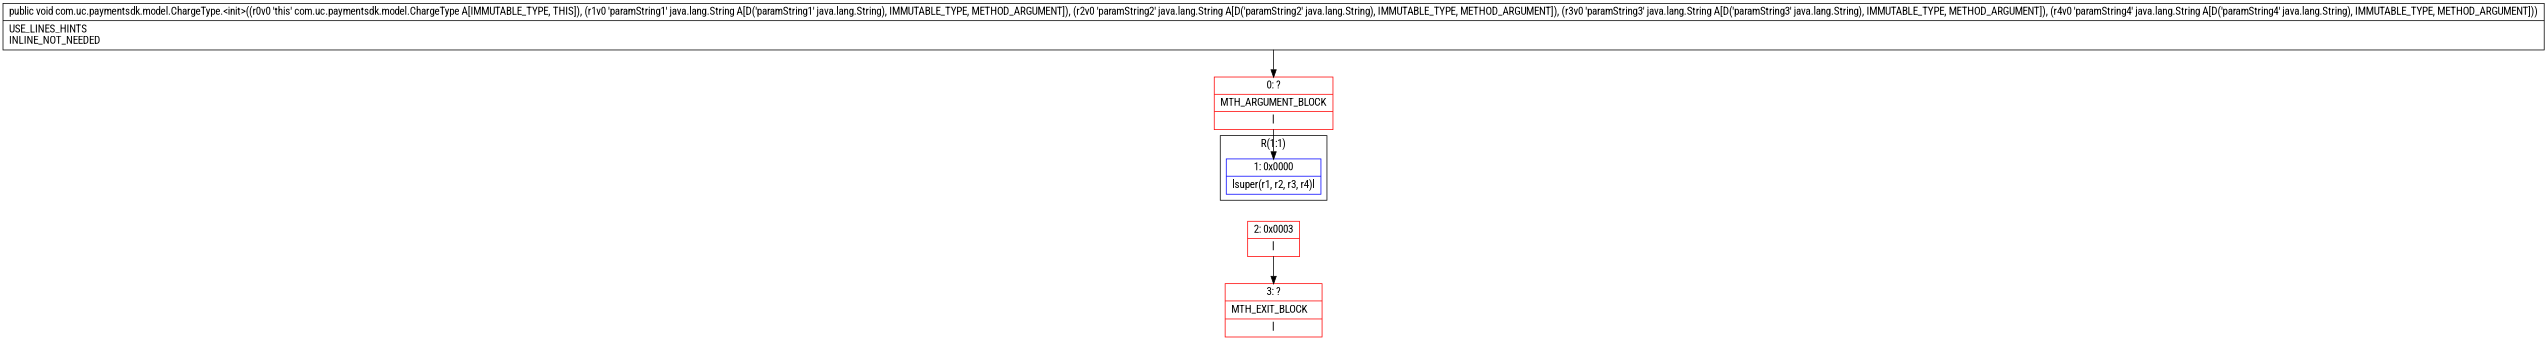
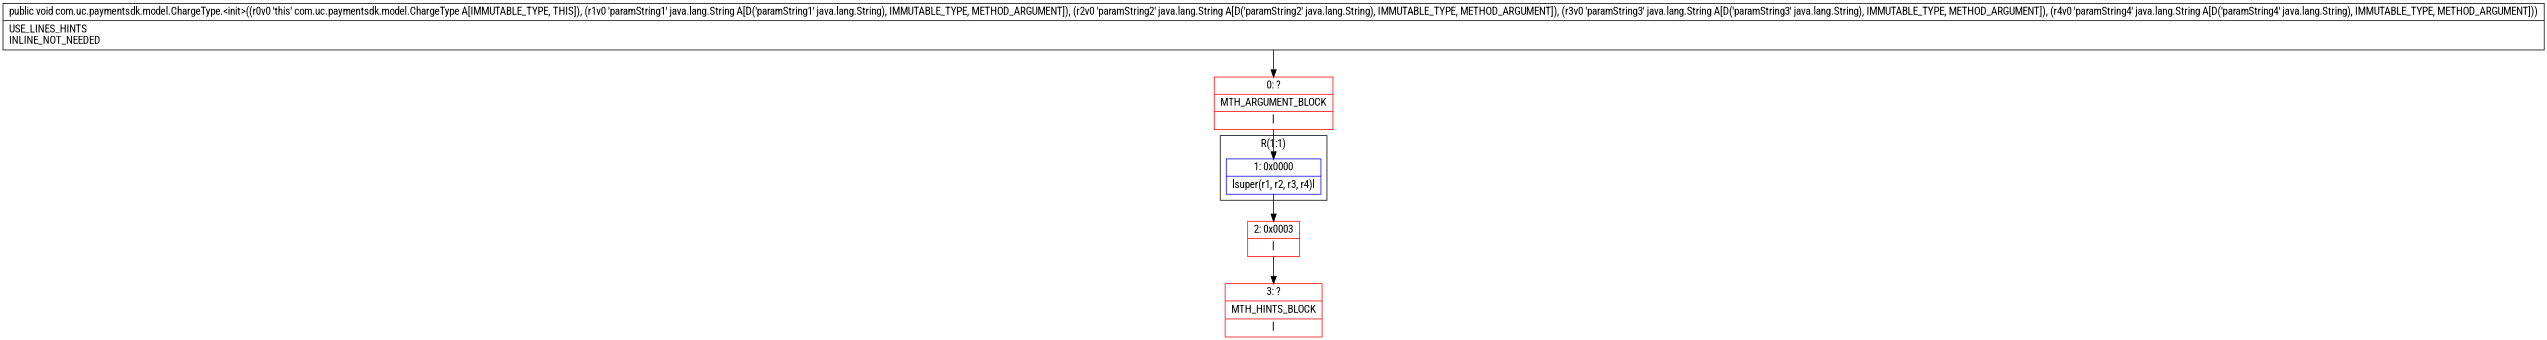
none -> (1274, 205)
(1269, 310) -> (1274, 310)
